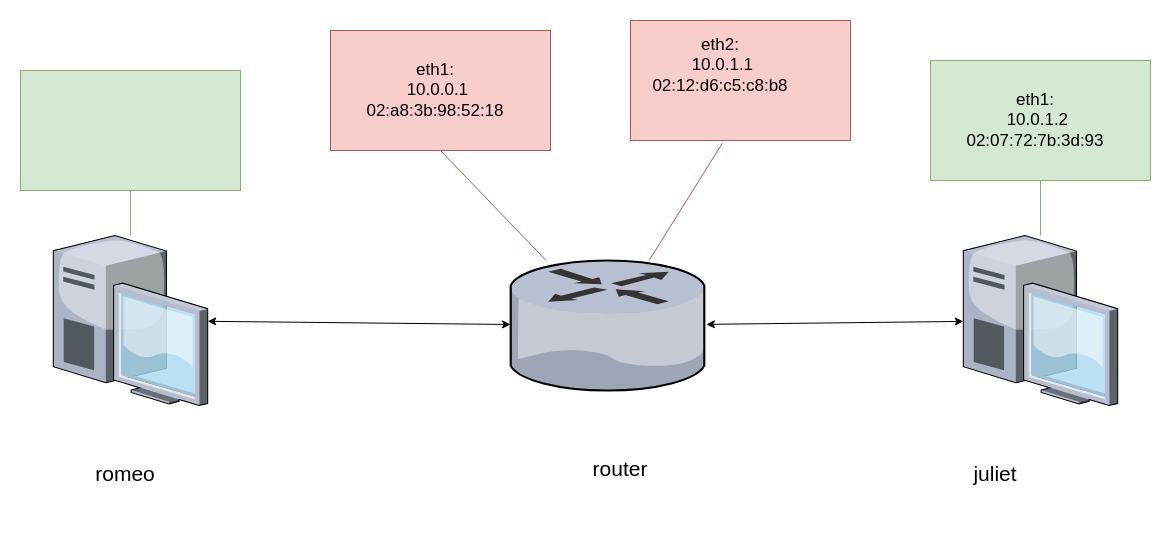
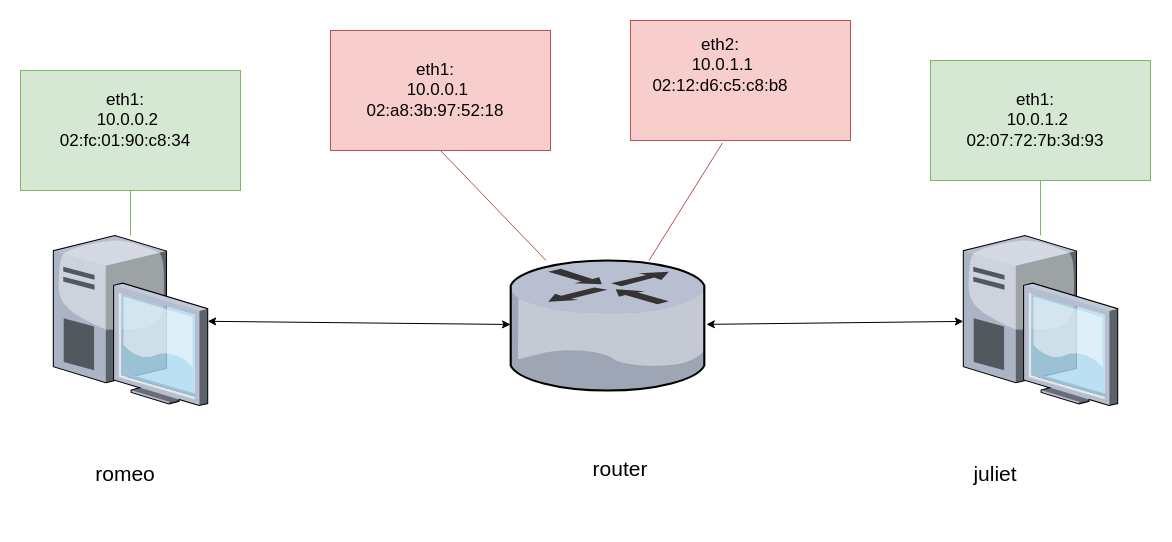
(436, 91) -> (436, 91)
none -> (126, 121)
